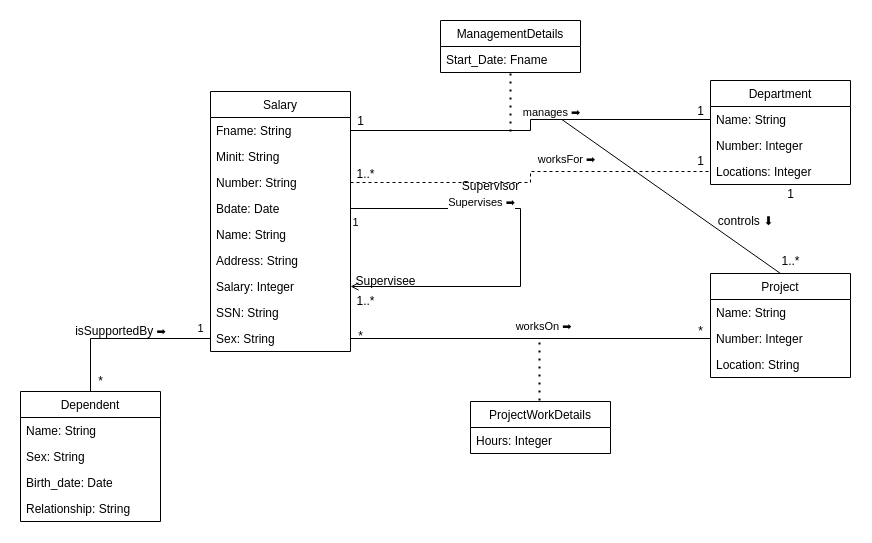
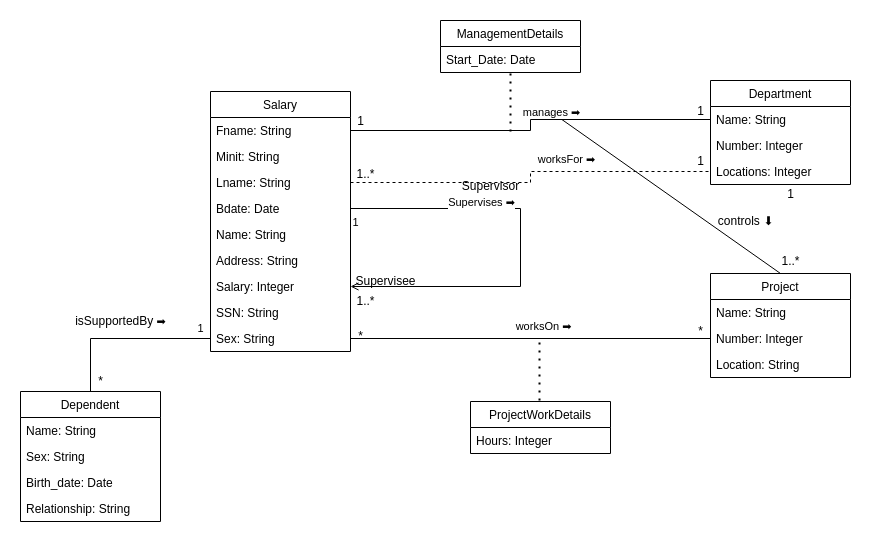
(500, 60) -> (497, 60)
(258, 183) -> (255, 183)
(121, 332) -> (121, 322)
